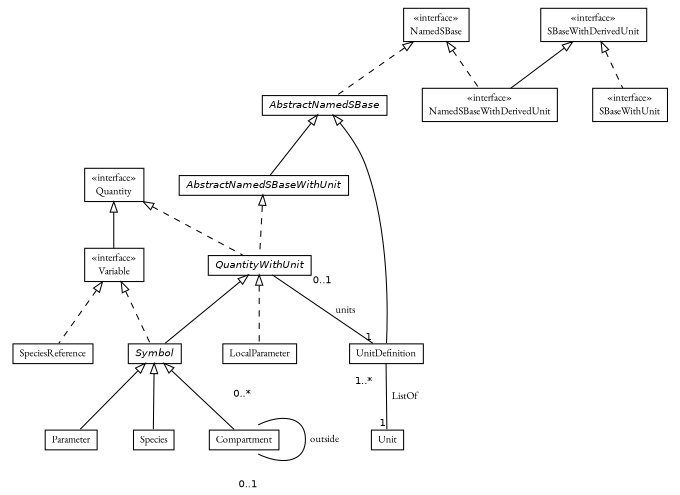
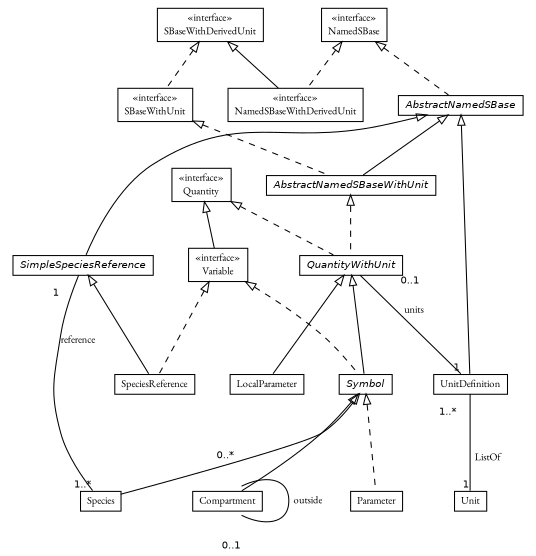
none -> (266, 150)
none -> (83, 265)
(259, 314) -> (304, 331)
(109, 400) -> (371, 448)
